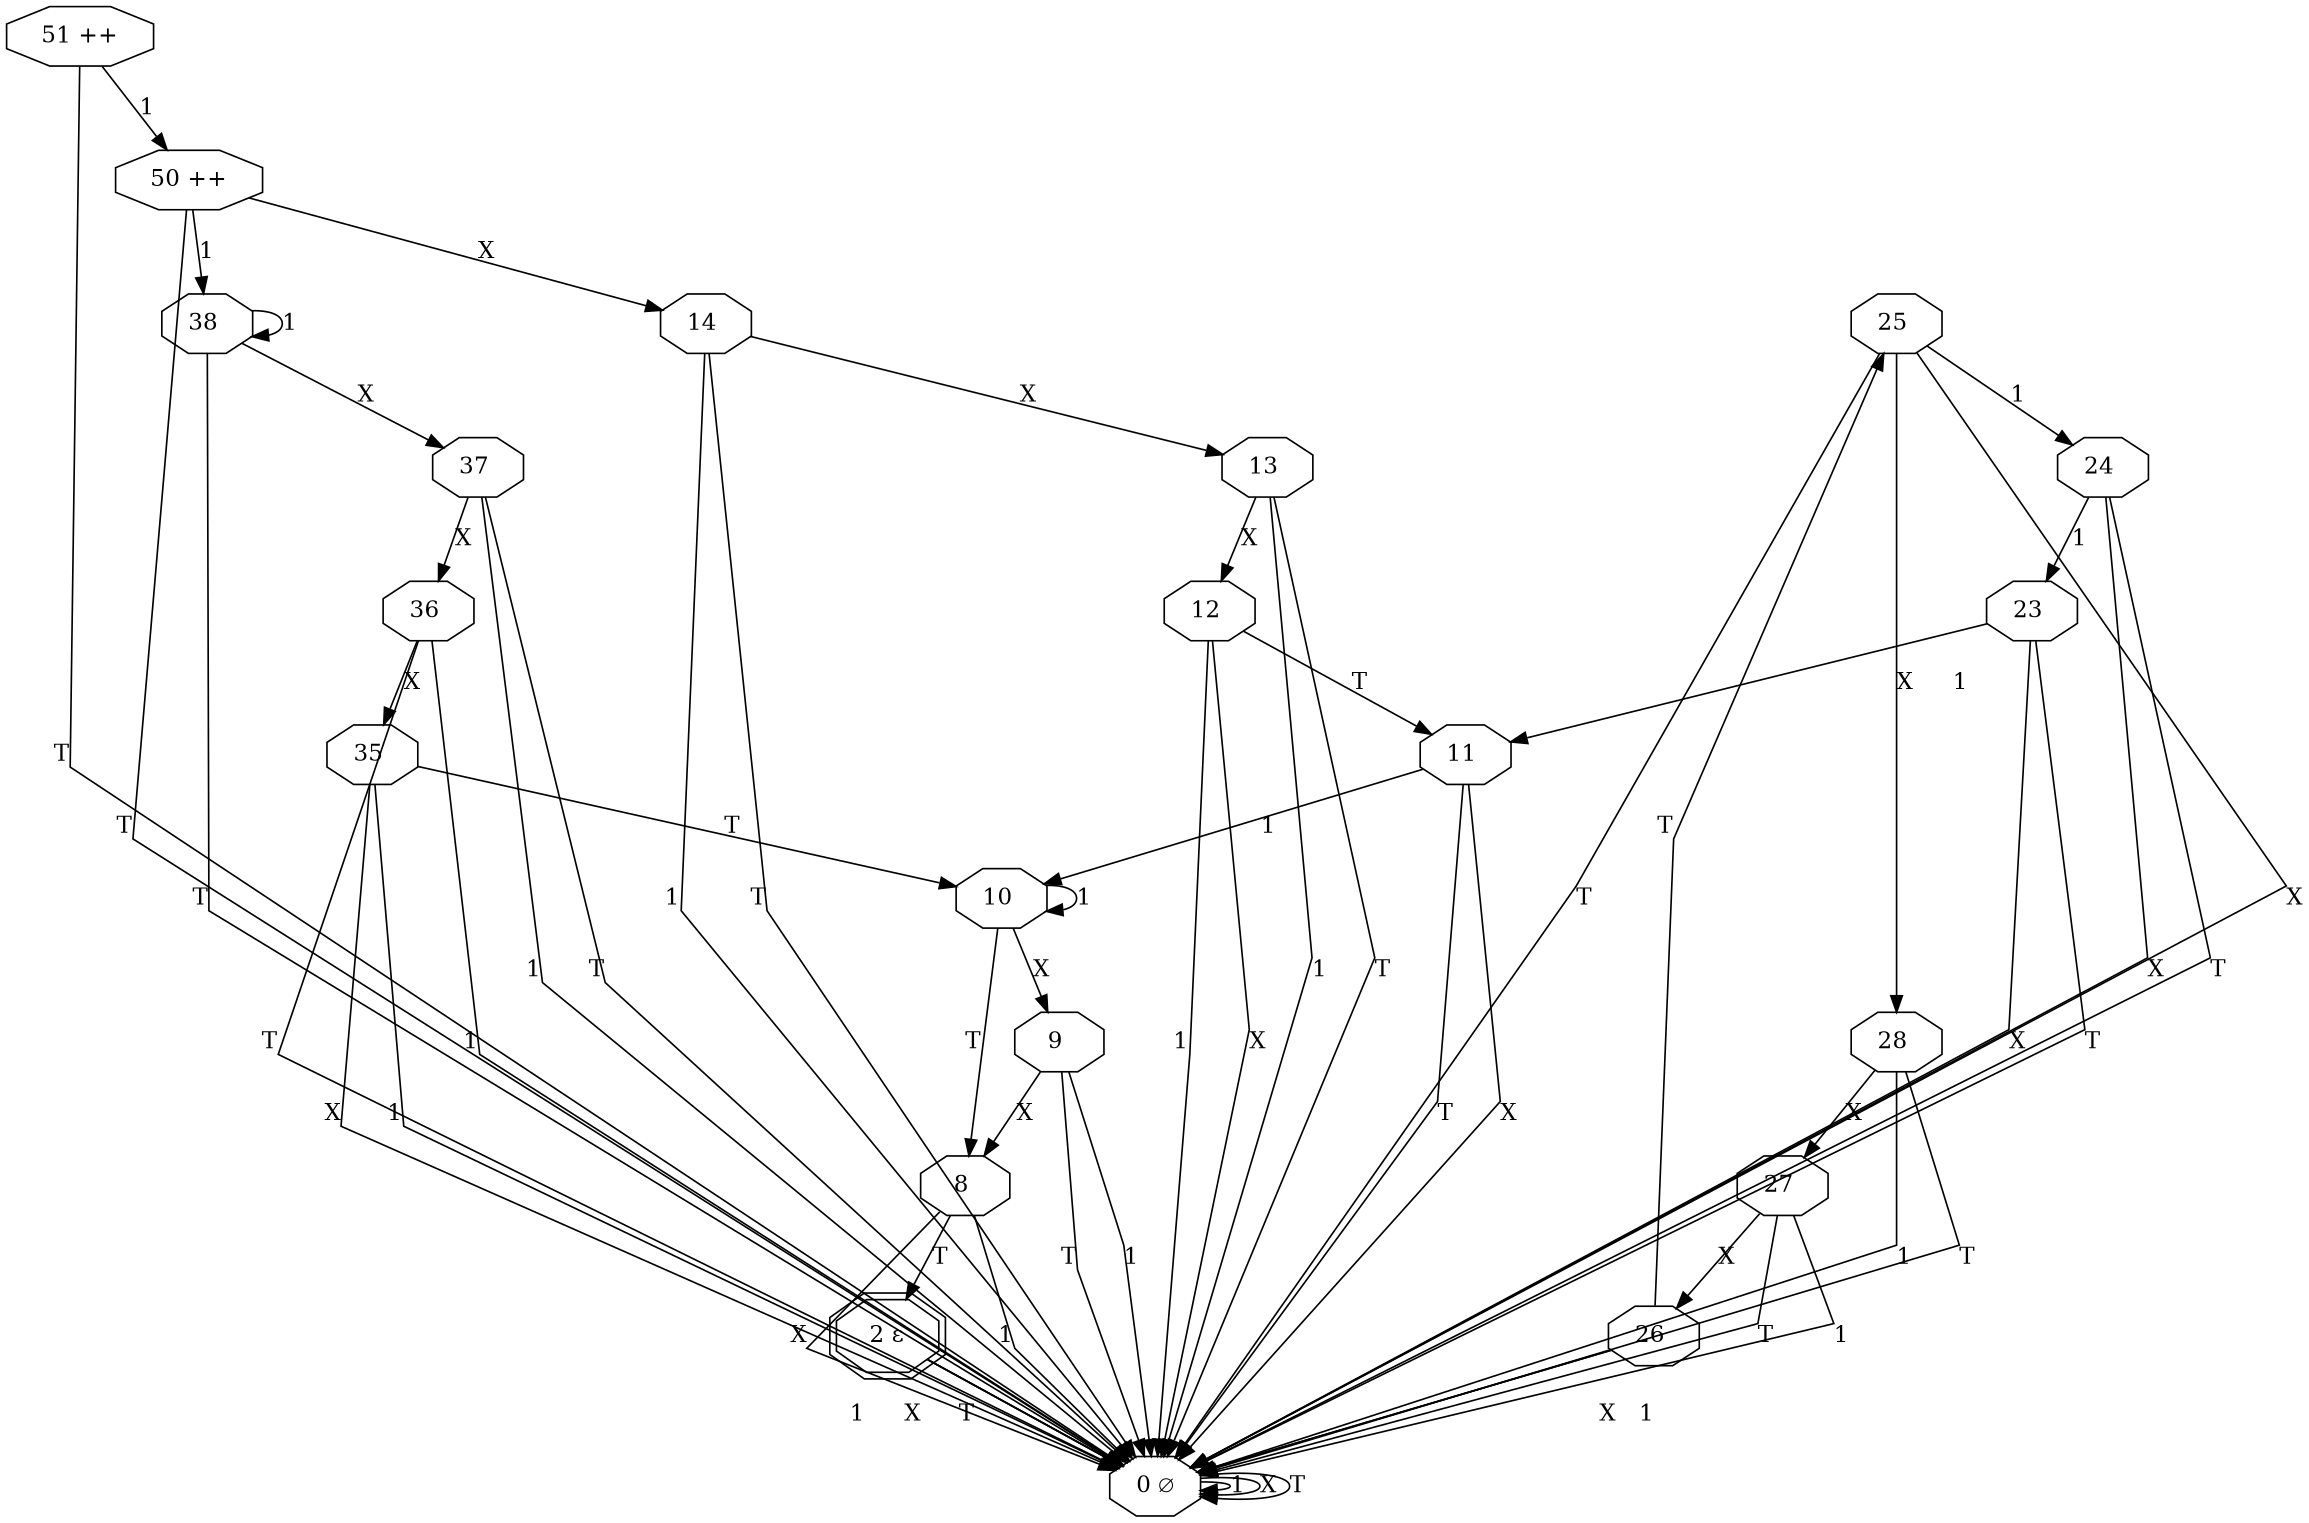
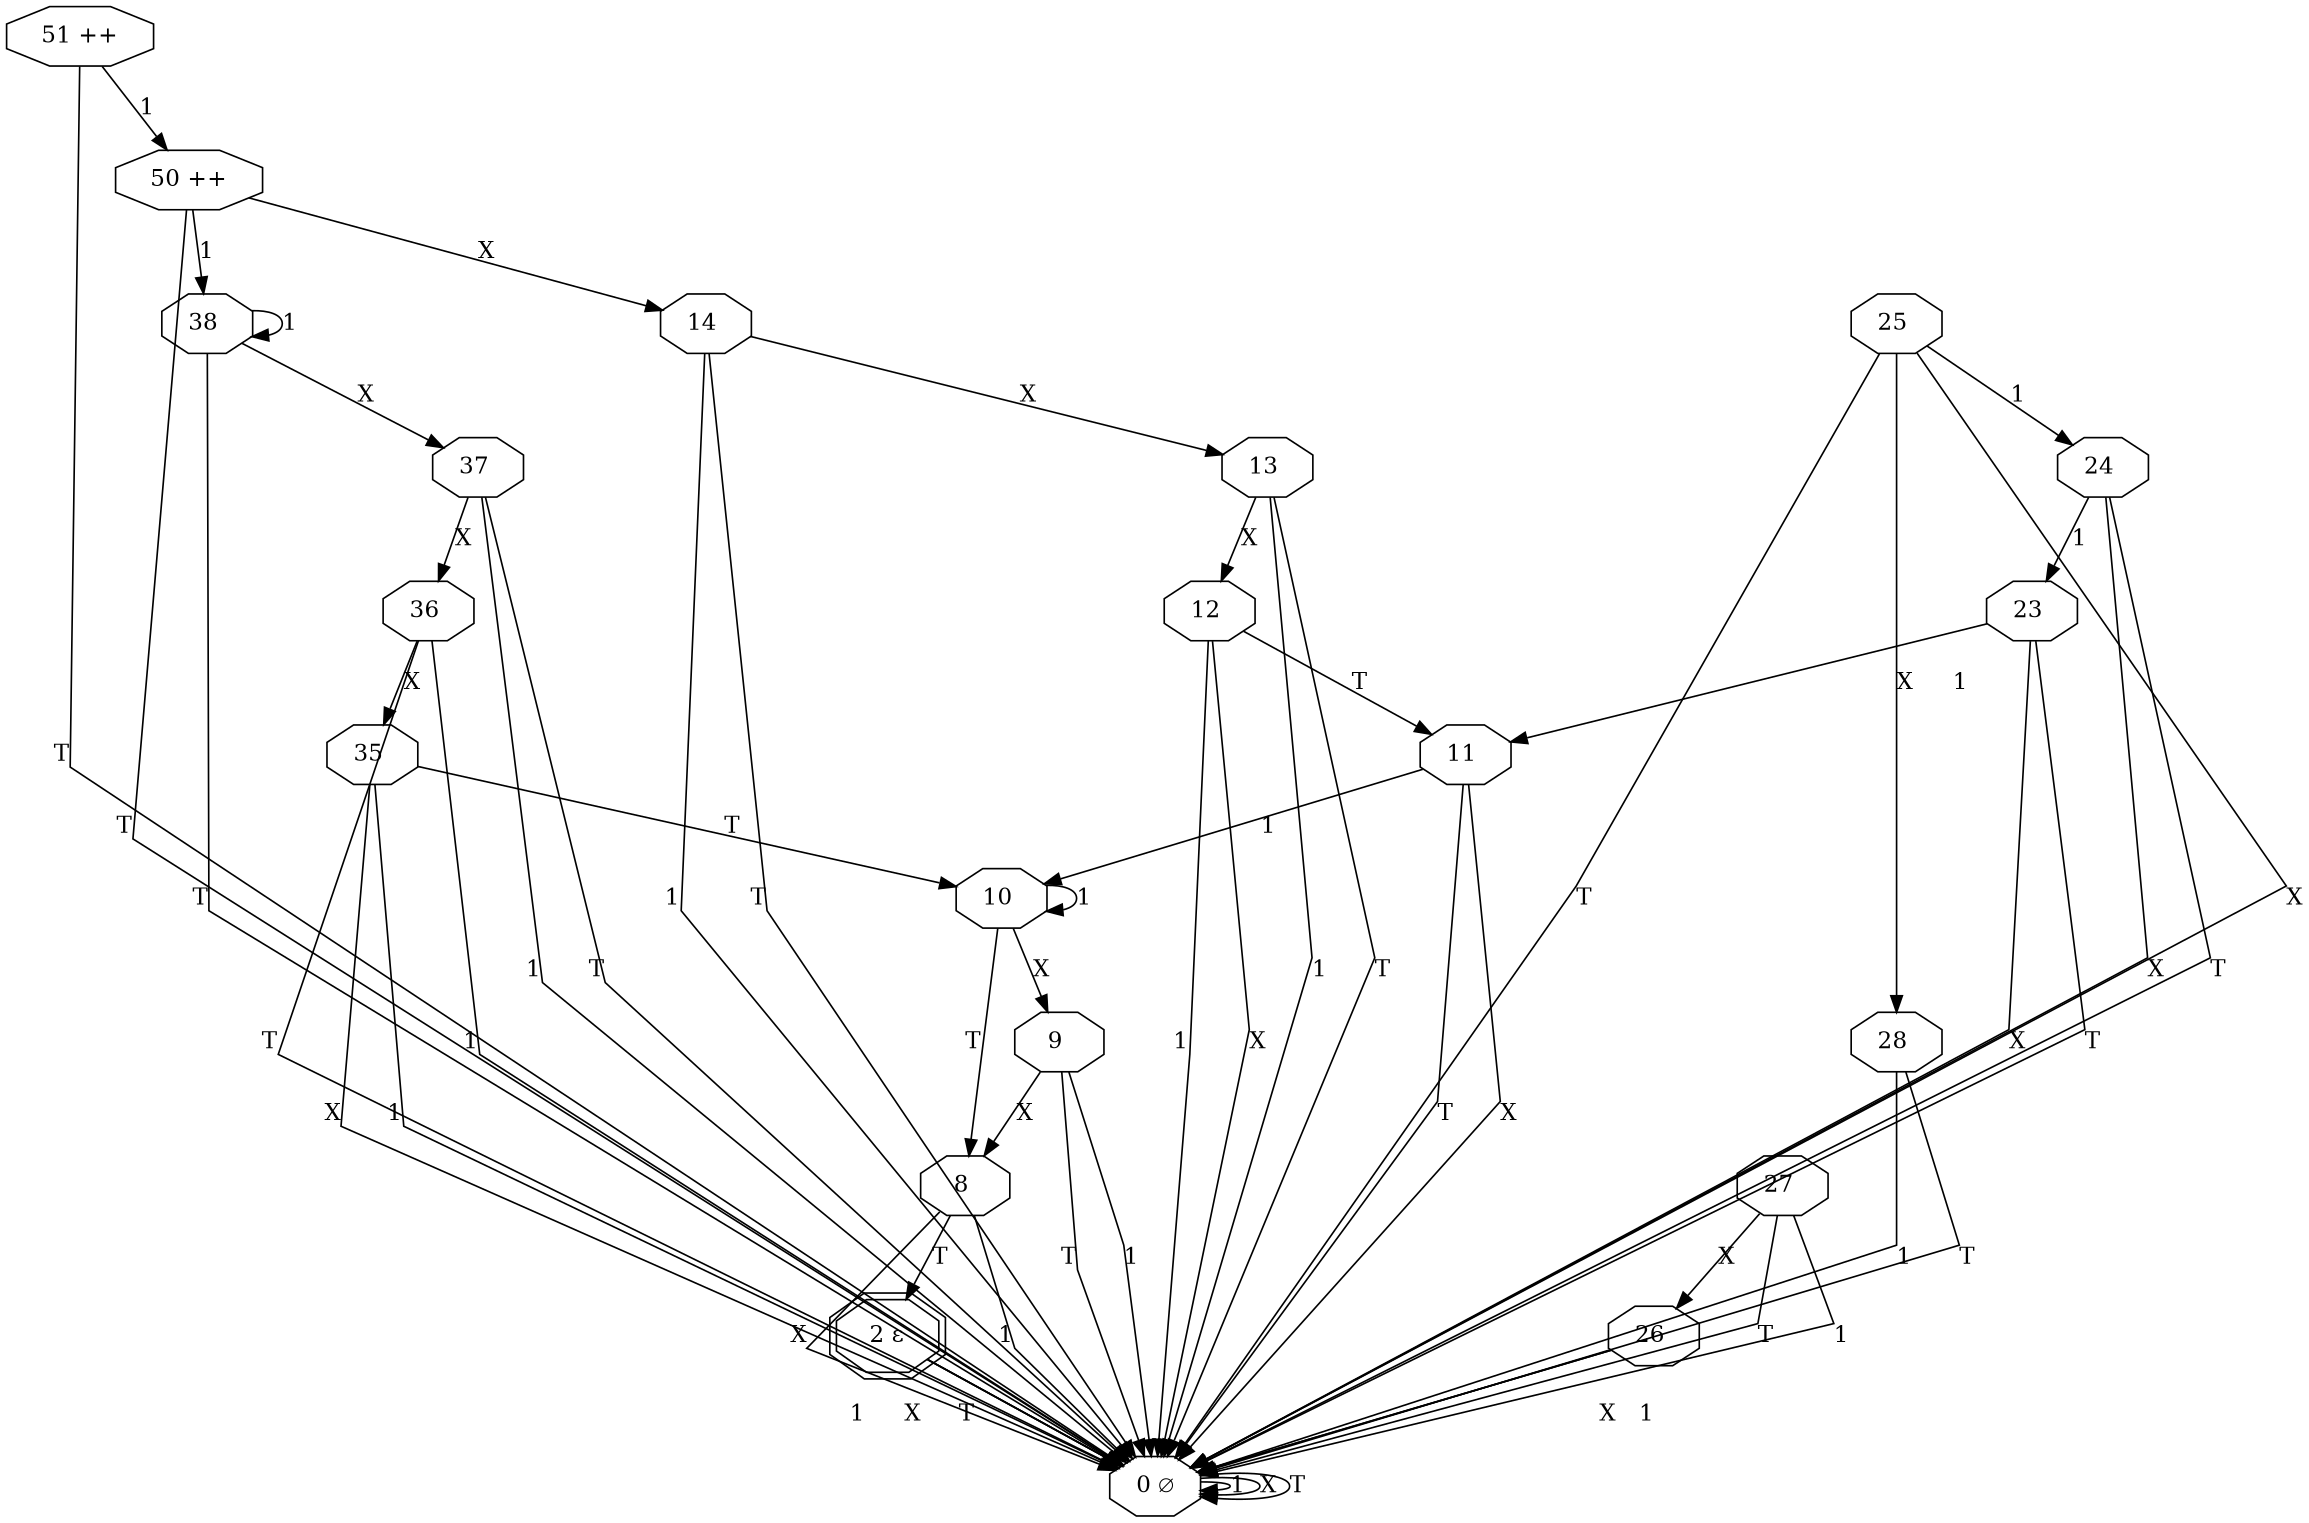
(1683, 818) -> none
(1848, 1103) -> none
